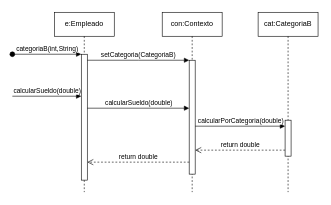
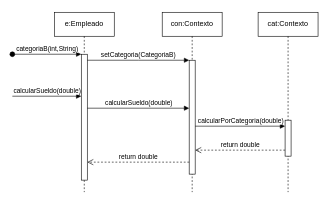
(288, 24) -> (288, 24)
